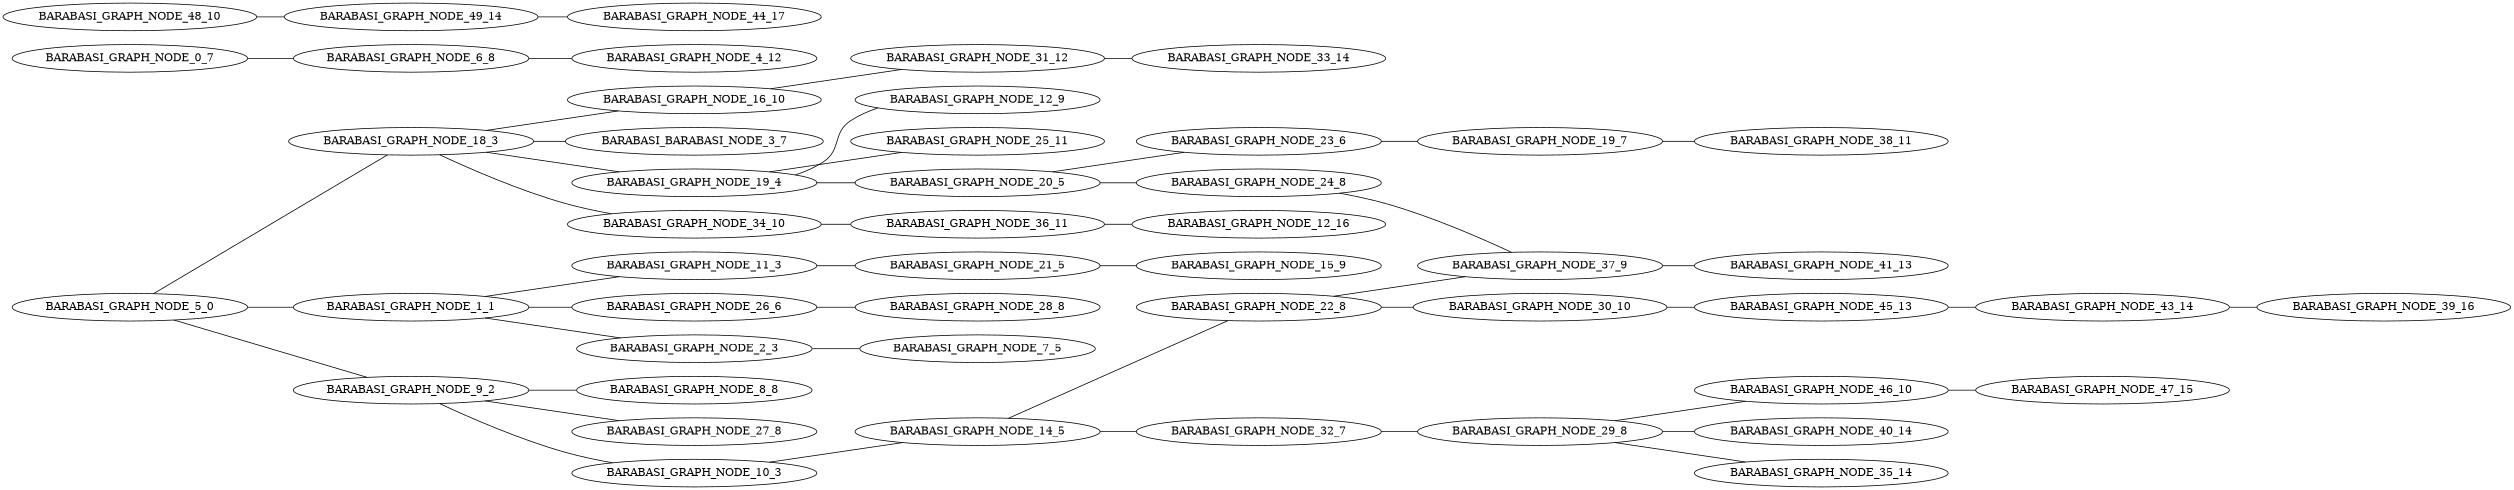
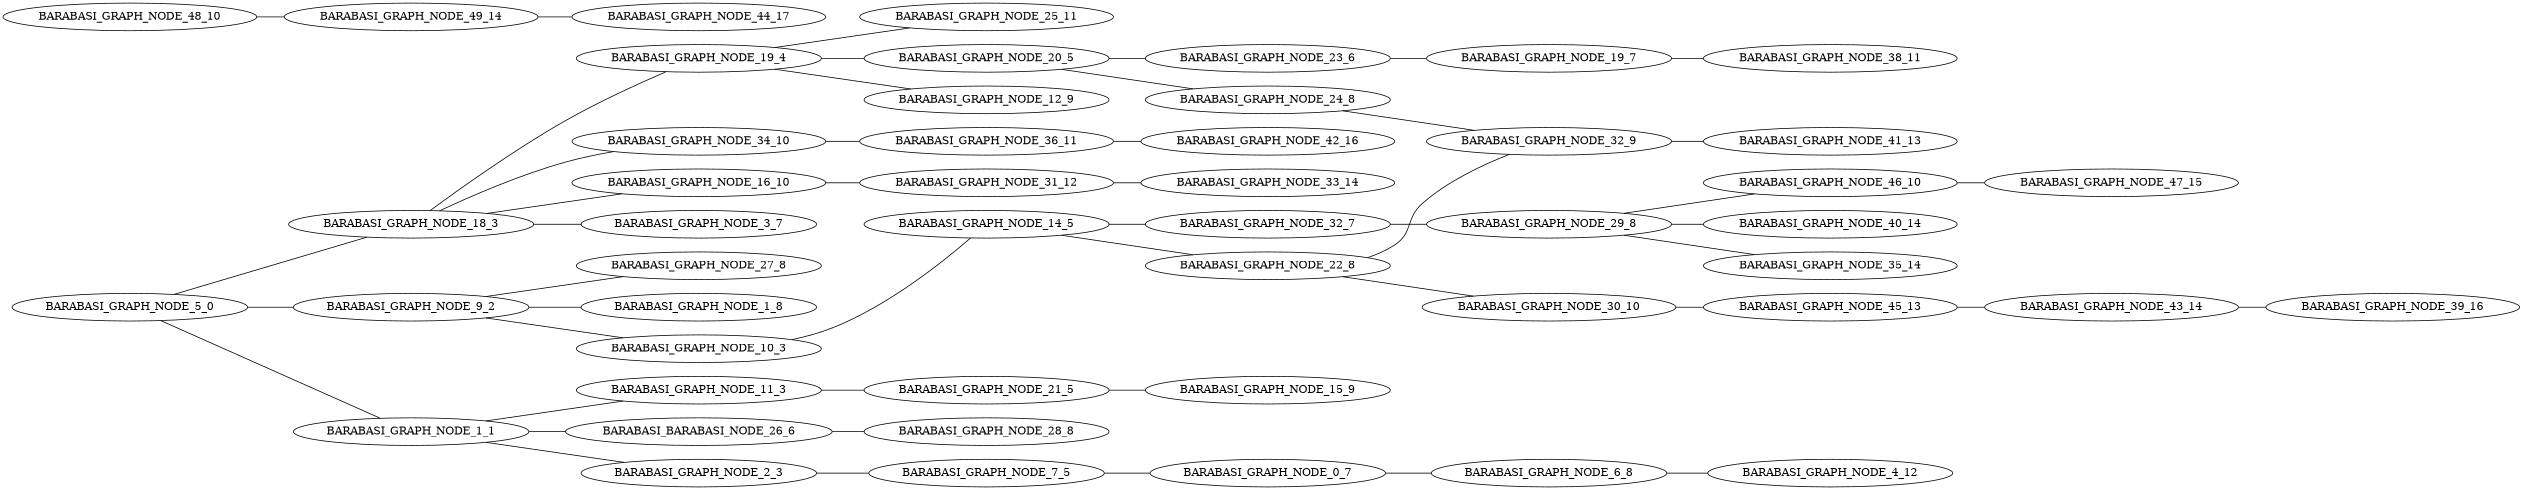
(694, 141) -> (699, 224)
(1259, 224) -> (1268, 141)
(1540, 266) -> (1549, 141)
(694, 307) -> (699, 432)
(694, 390) -> (699, 307)
none -> (1127, 473)
